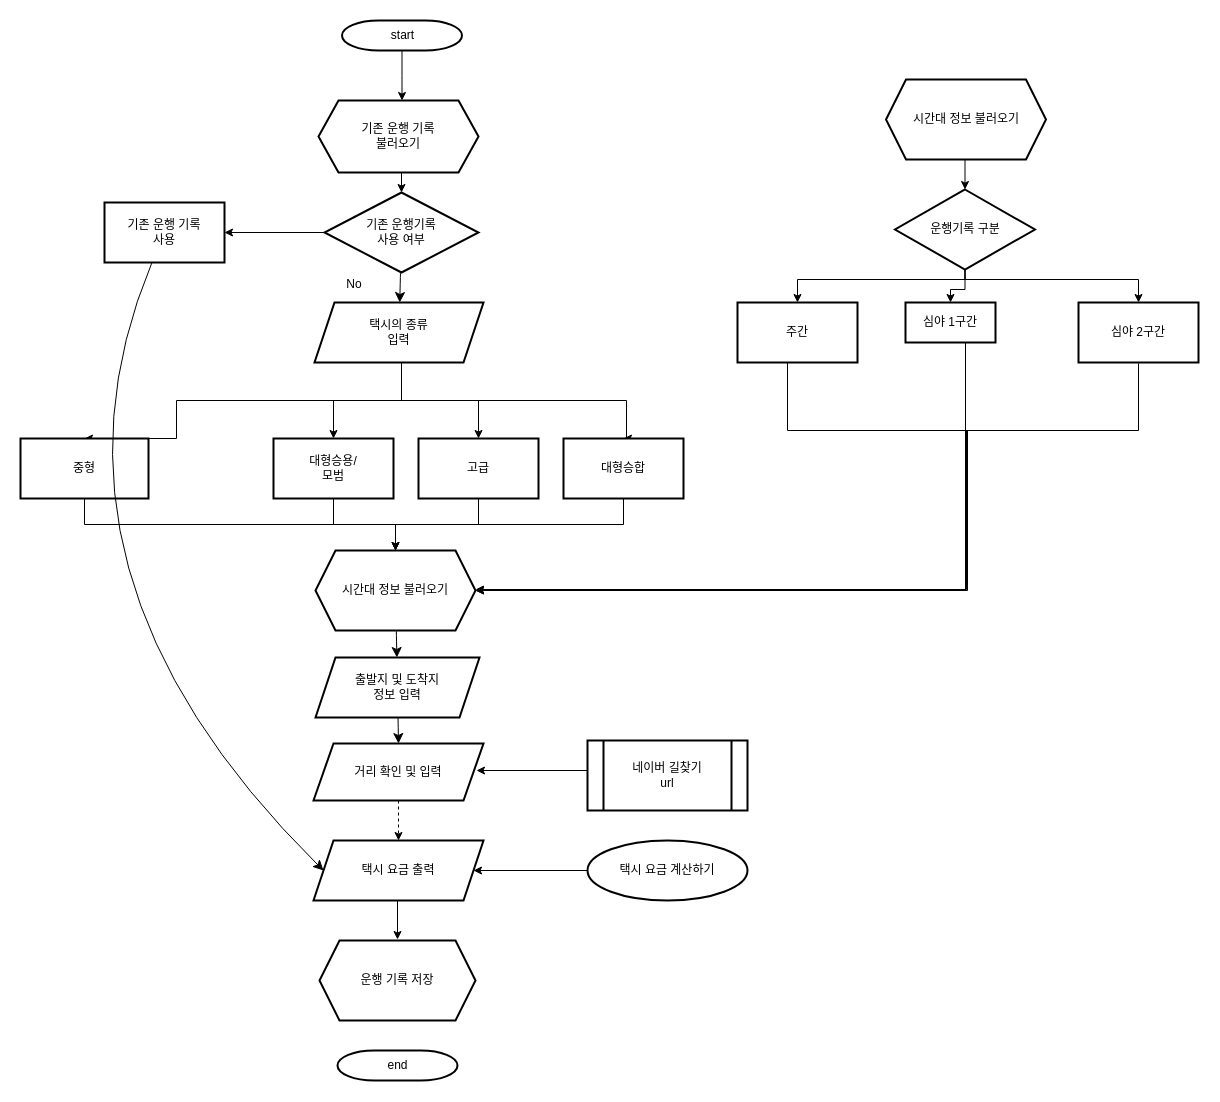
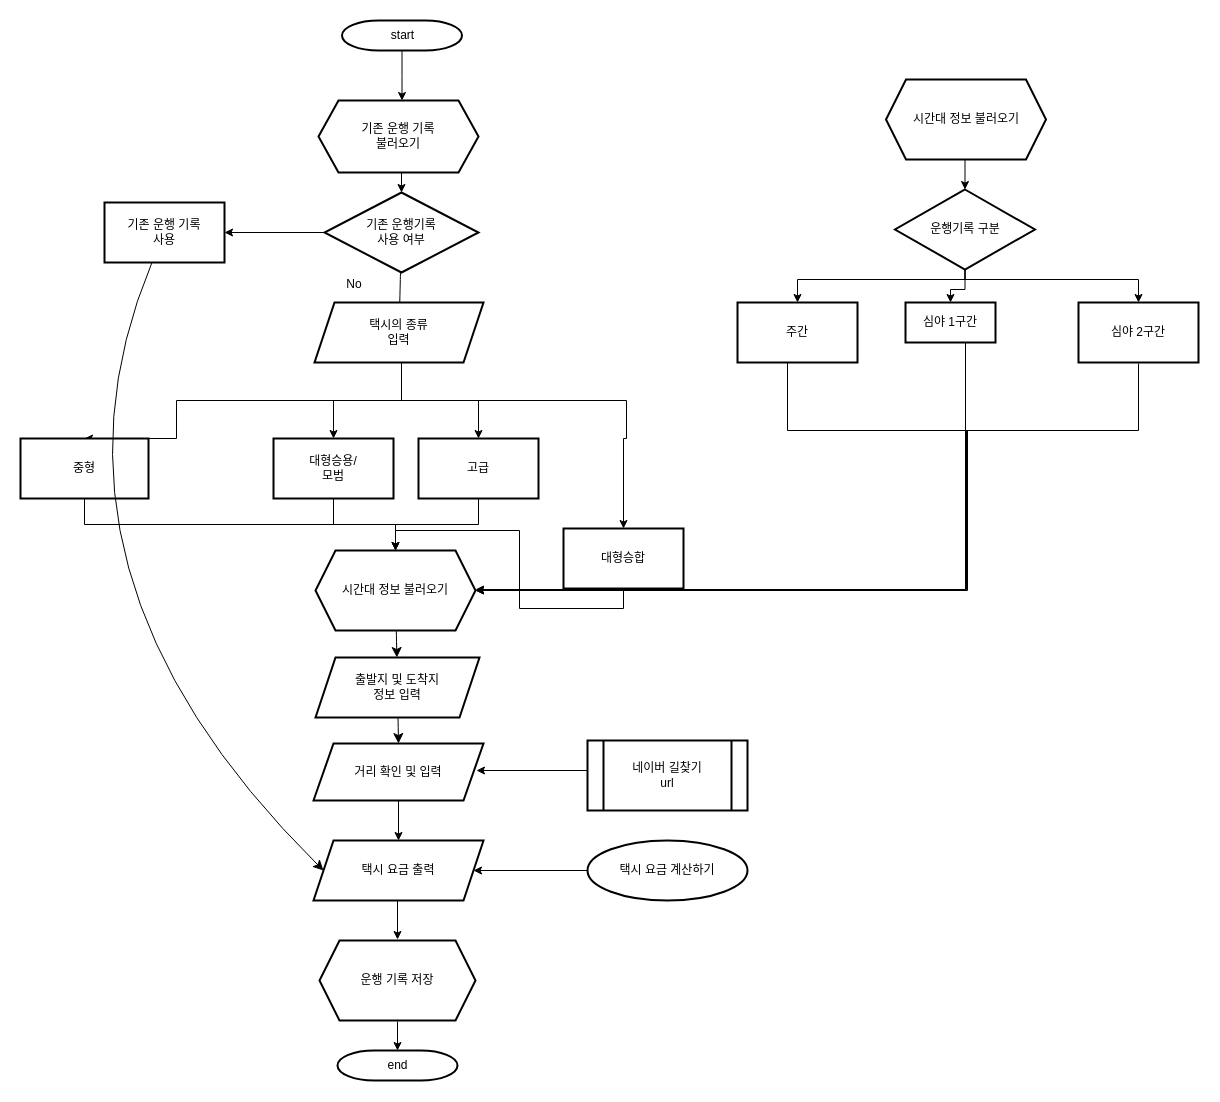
(400, 292) -> (400, 297)
(624, 469) -> (624, 559)
(399, 817) -> (399, 817)
none -> (398, 1039)
